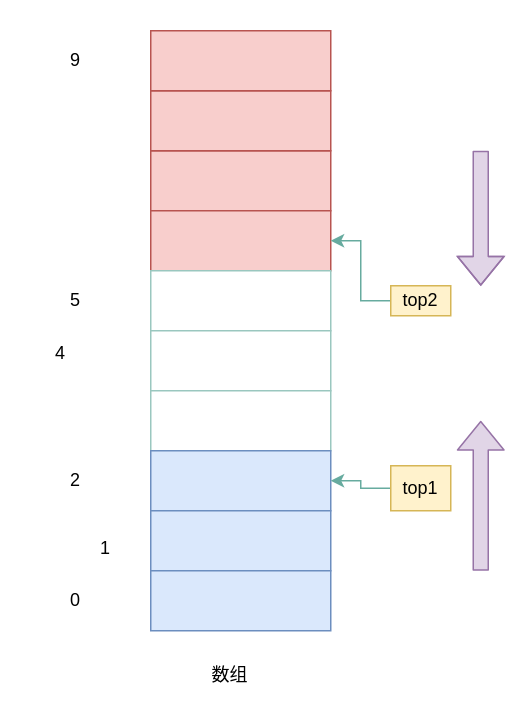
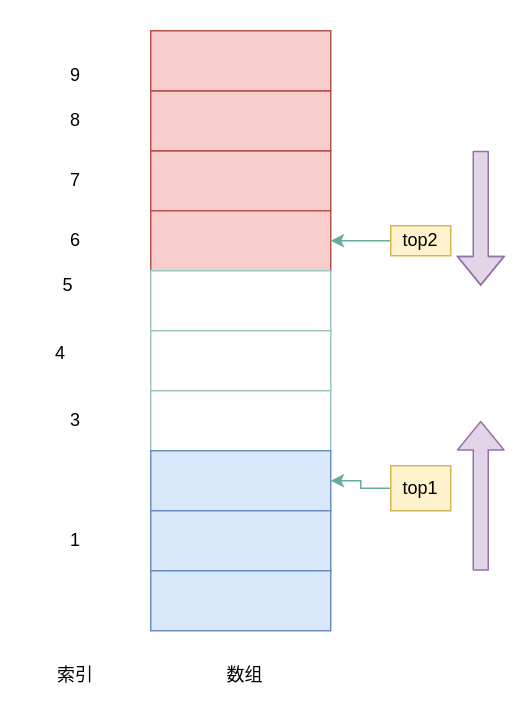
(76, 61) -> (76, 76)
none -> (76, 121)
none -> (76, 181)
none -> (76, 241)
(76, 301) -> (68, 286)
(421, 301) -> (421, 241)
none -> (76, 421)
(76, 481) -> none
(106, 548) -> (76, 541)
(76, 601) -> none
none -> (76, 676)
(230, 676) -> (245, 676)
